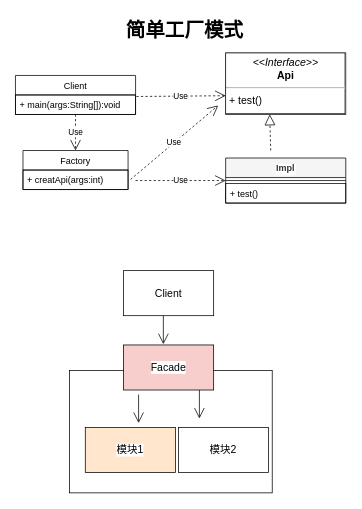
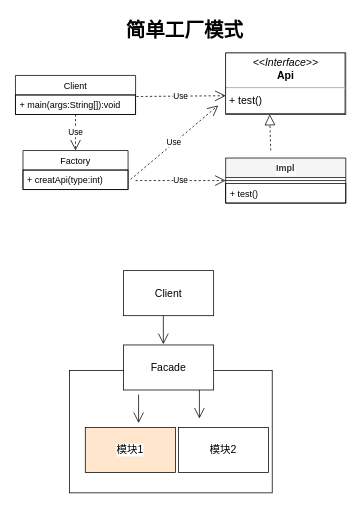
(73, 180) -> (73, 180)
(168, 367) -> (168, 367)
